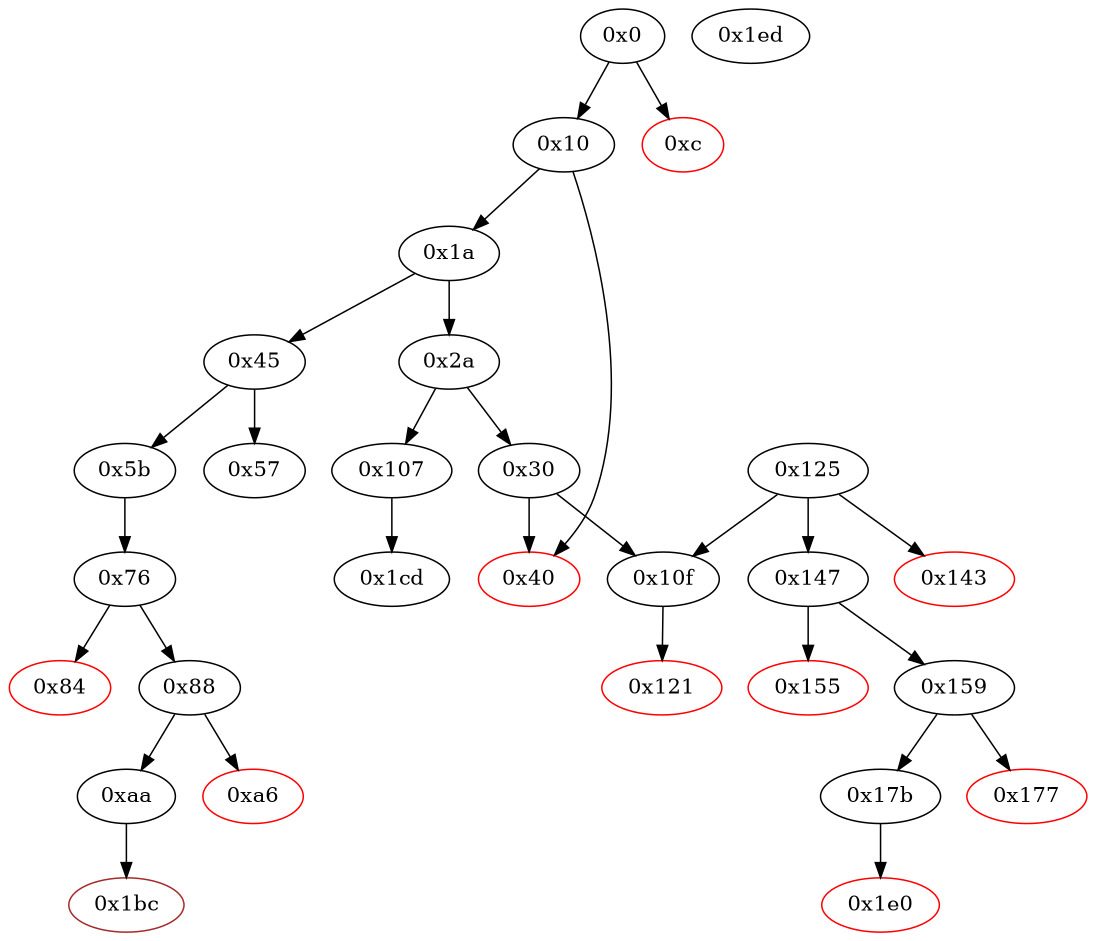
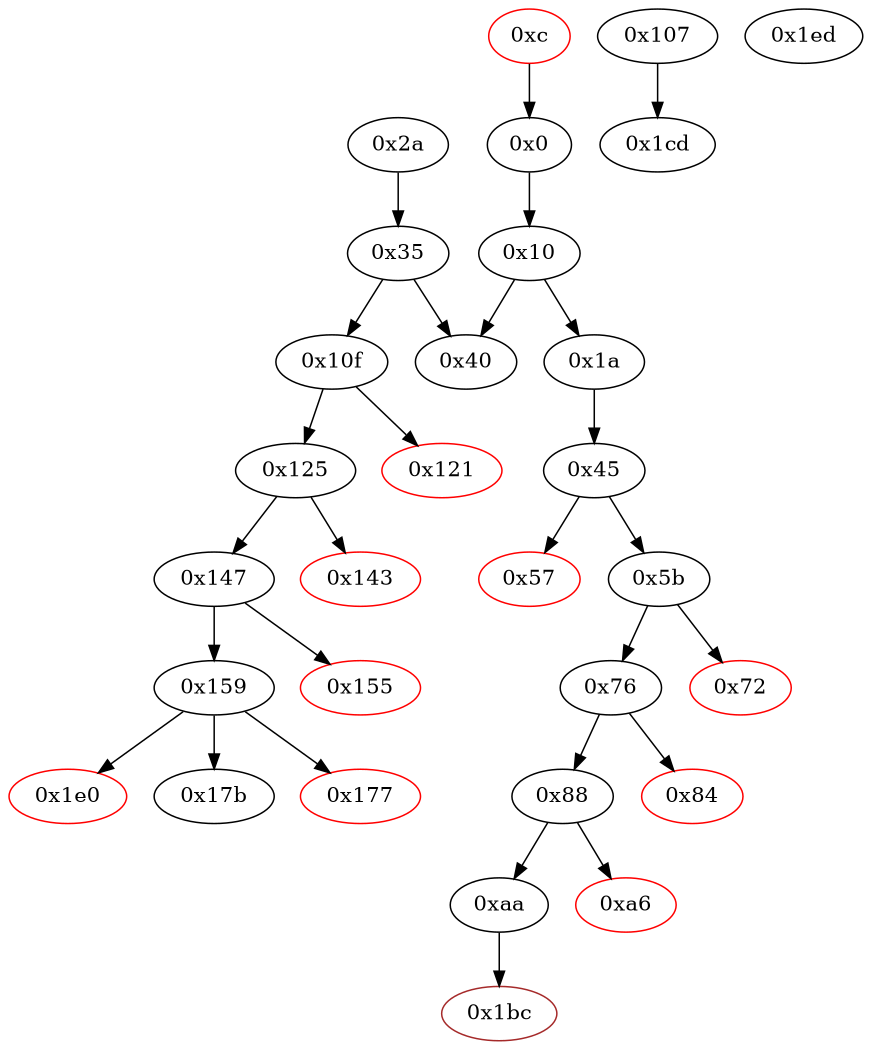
(649, 84) -> (529, 83)
(449, 300) -> none
(424, 409) -> none
(255, 471) -> (529, 579)
(529, 471) -> (398, 253)
(741, 521) -> (316, 409)
(529, 579) -> (466, 362)
none -> (741, 688)
(881, 843) -> (147, 738)
